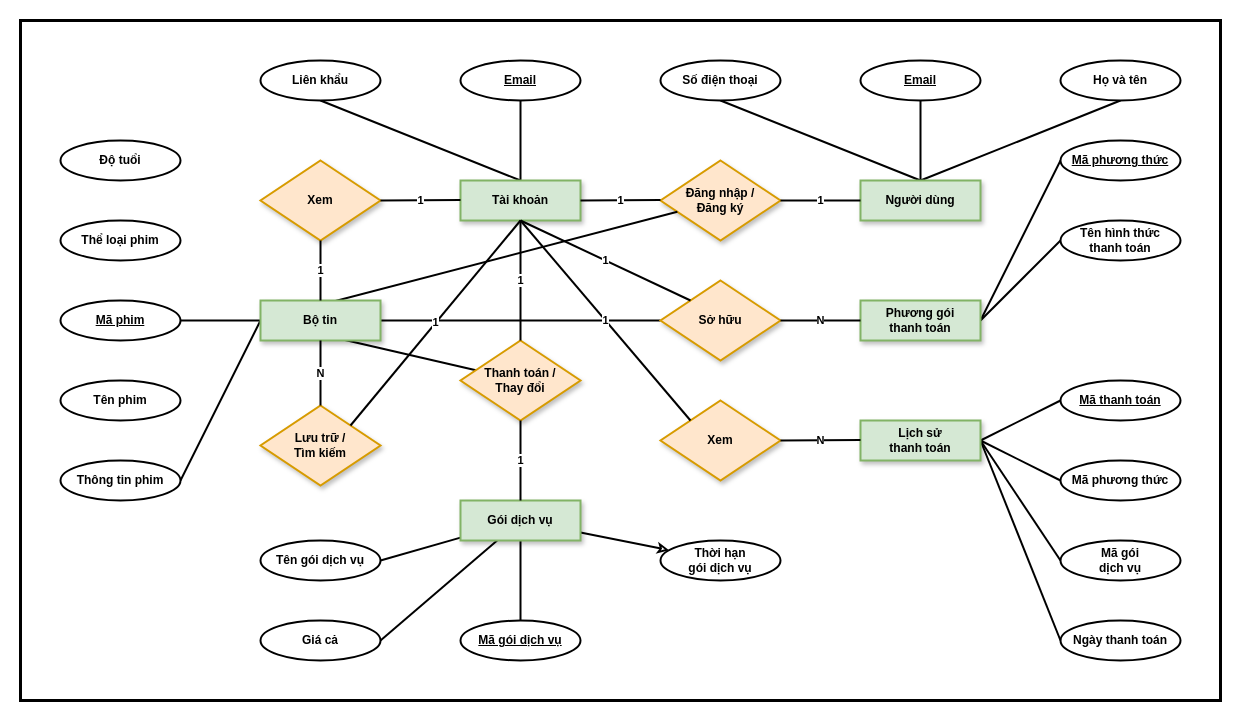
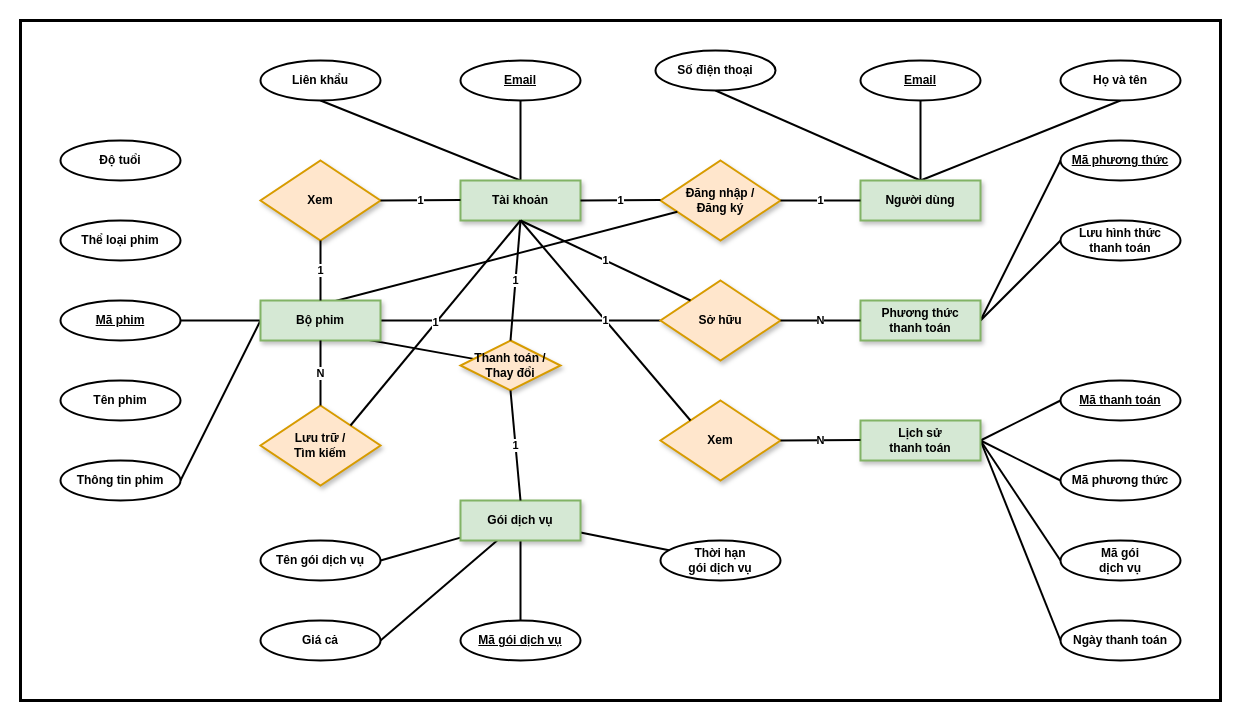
(721, 81) -> (716, 71)
(1121, 241) -> (1121, 241)
(321, 321) -> (321, 321)
(921, 321) -> (921, 321)
(521, 381) -> (511, 366)
(658, 548) -> (661, 549)
